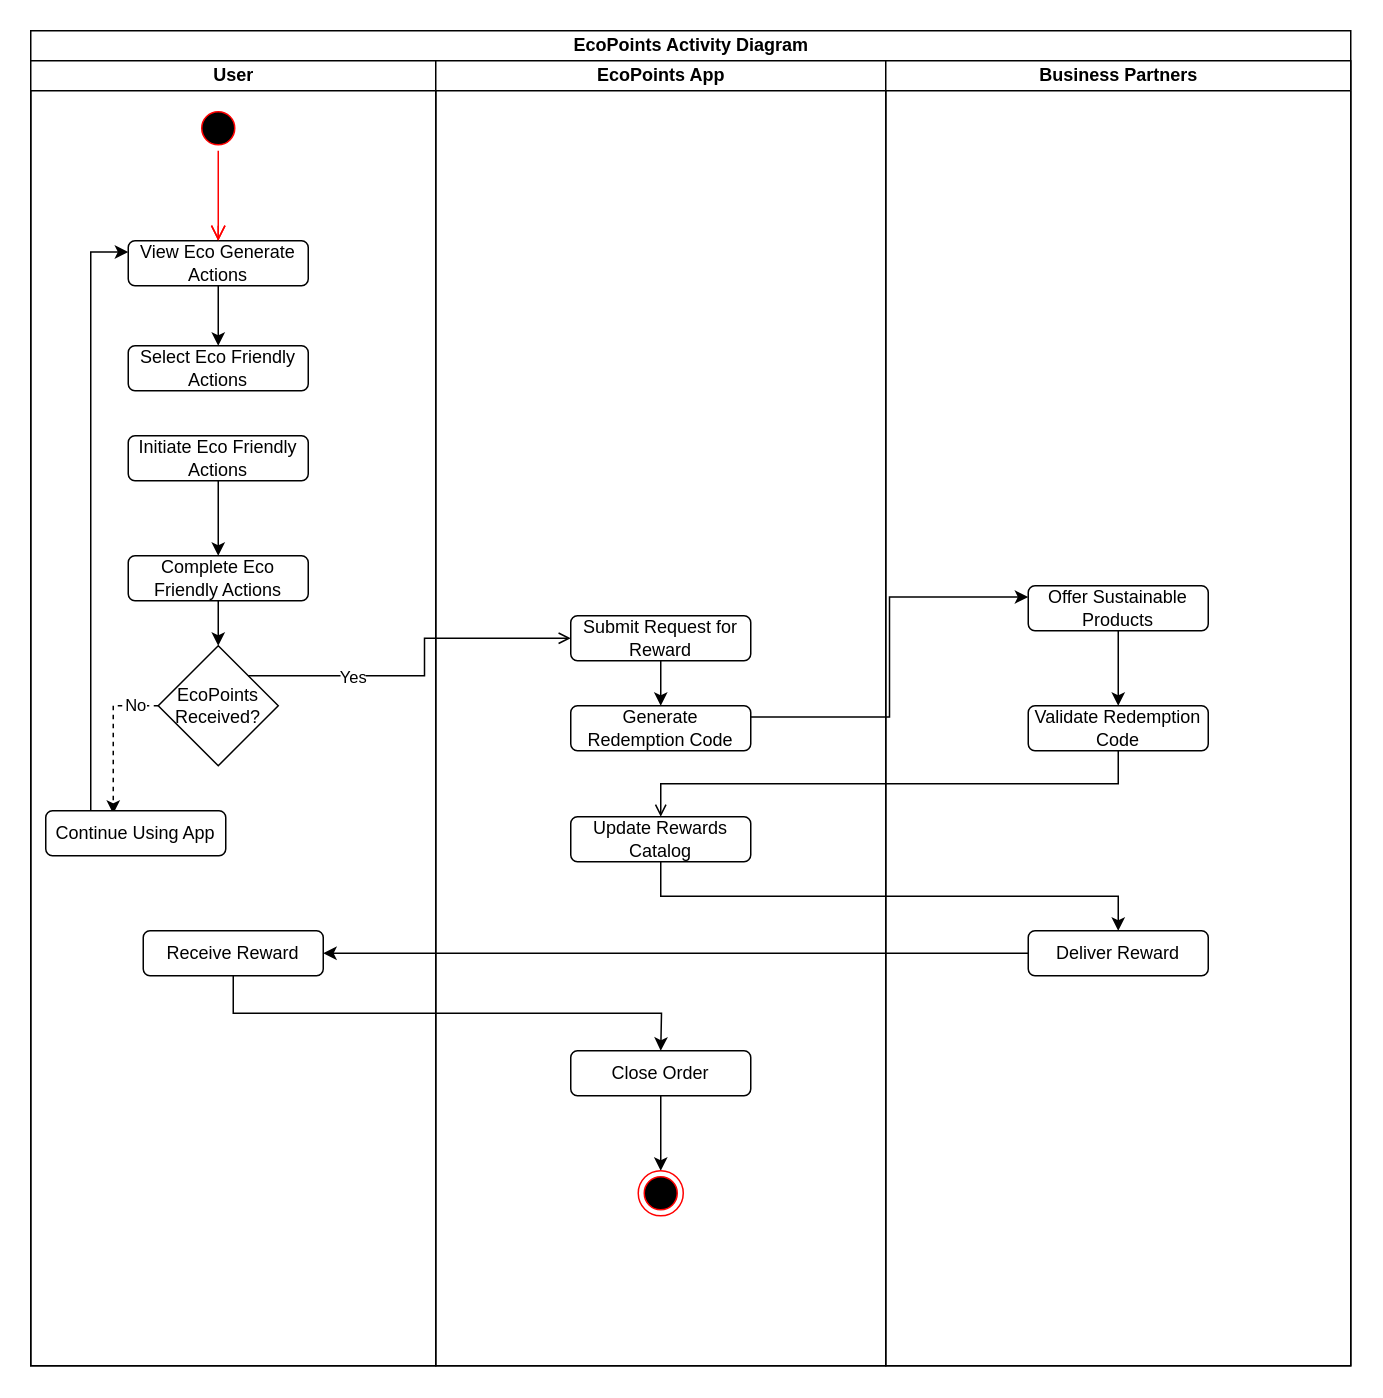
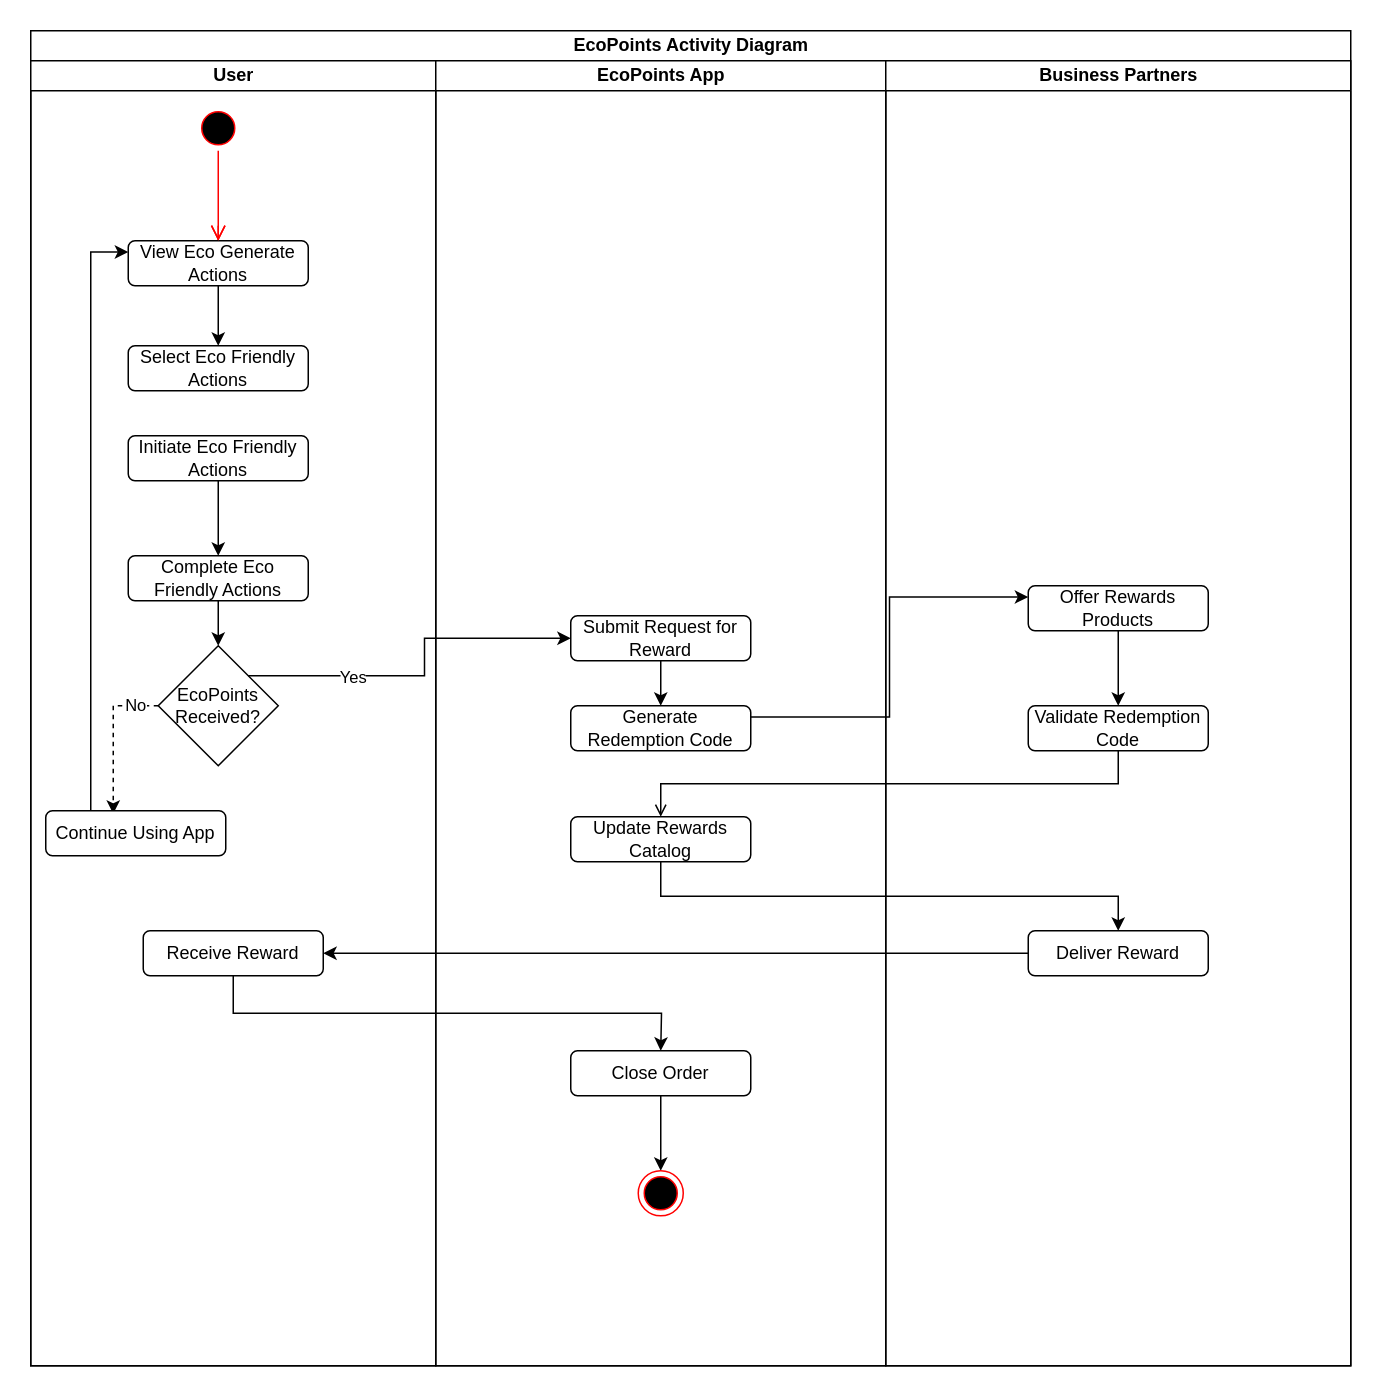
(1118, 608) -> (1118, 608)
(561, 638) -> (559, 638)
